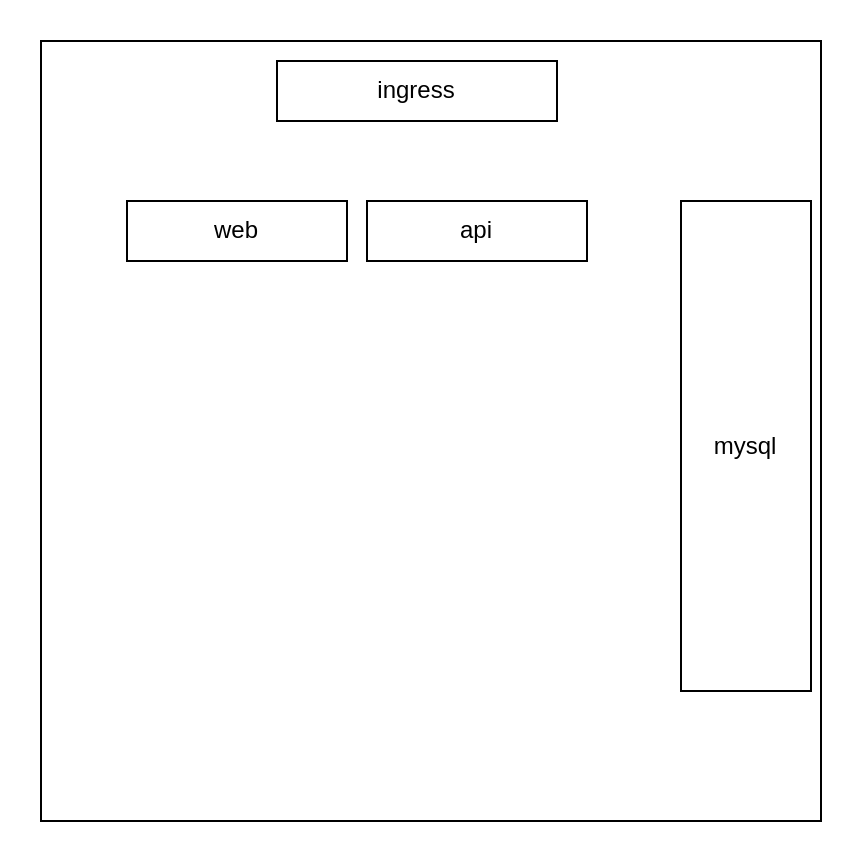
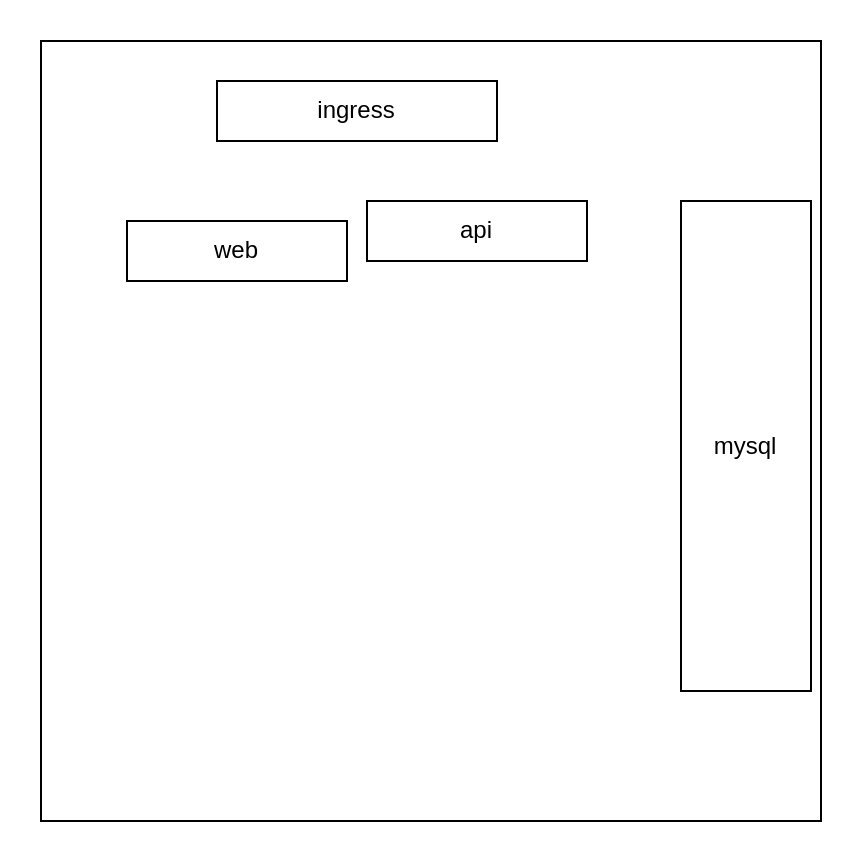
(417, 91) -> (357, 111)
(237, 231) -> (237, 251)
